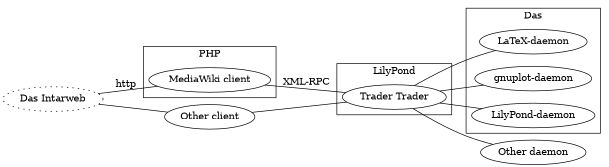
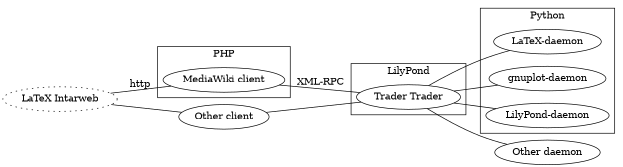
(533, 16) -> (547, 16)
(53, 99) -> (60, 99)
